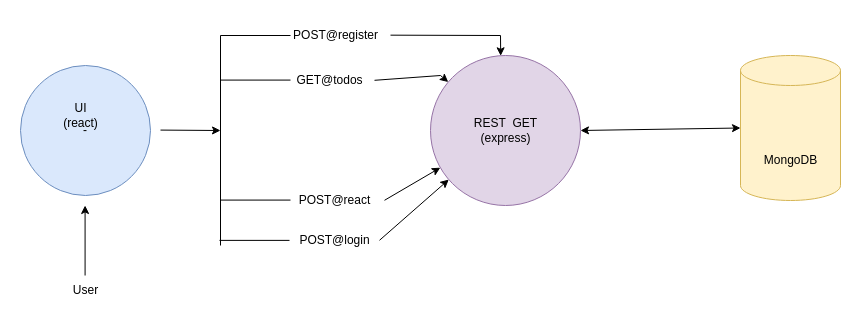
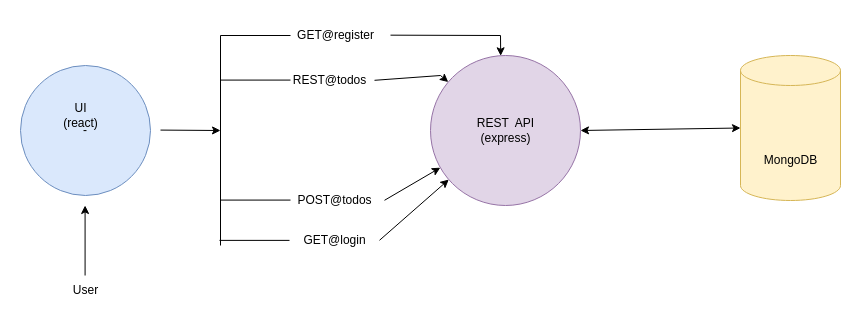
(336, 36) -> (336, 36)
(330, 81) -> (330, 81)
(506, 131) -> (506, 131)
(335, 201) -> (335, 201)
(335, 241) -> (335, 241)
